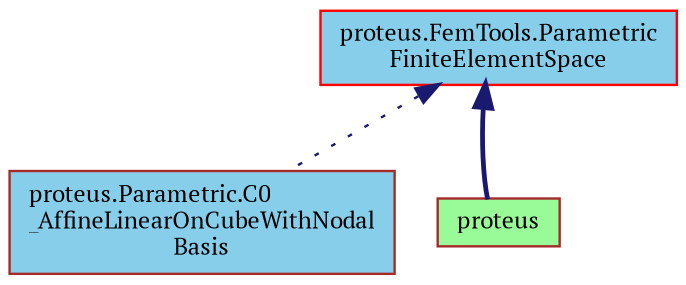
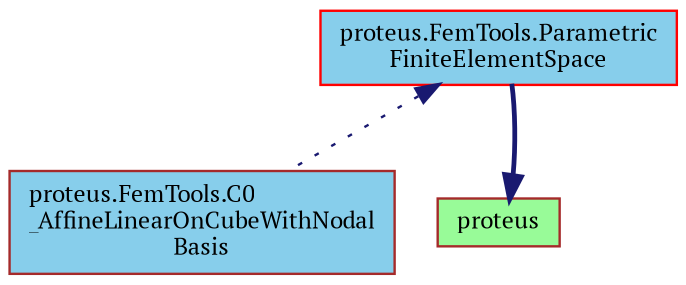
(483, 154) -> (515, 129)
(202, 222) -> (202, 222)
